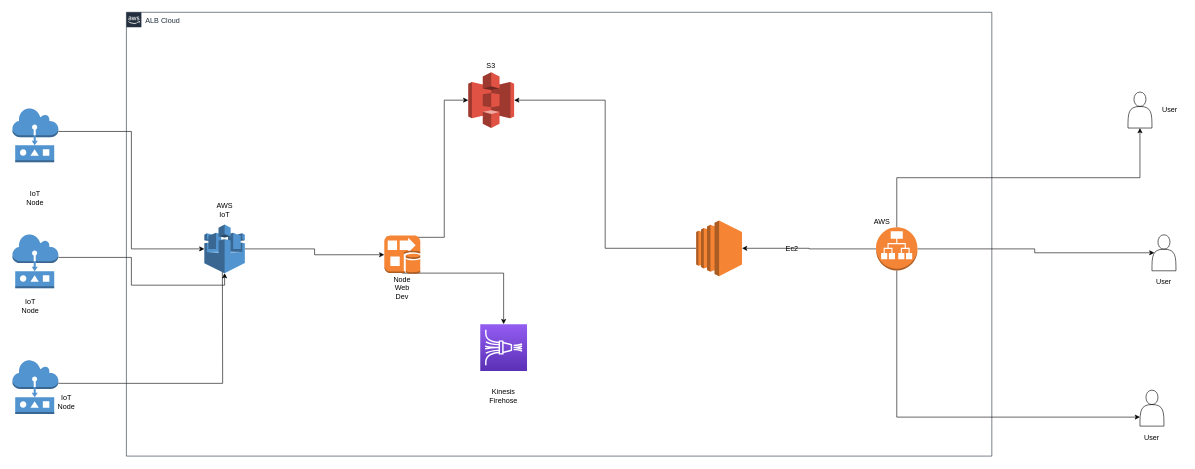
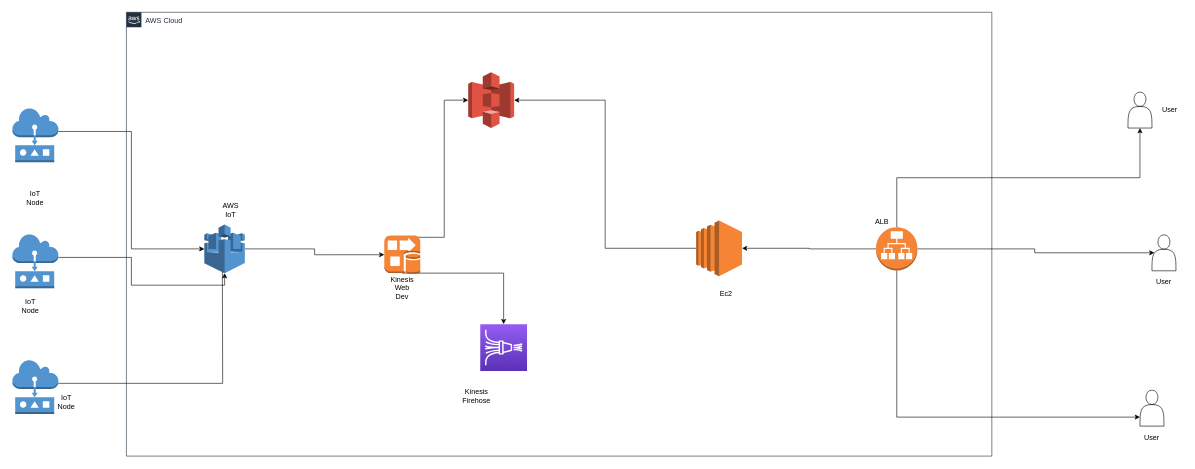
(162, 21) -> (162, 21)
(491, 66) -> none
(225, 210) -> (231, 210)
(882, 222) -> (882, 222)
(792, 249) -> (726, 294)
(402, 288) -> (402, 288)
(504, 396) -> (477, 396)
